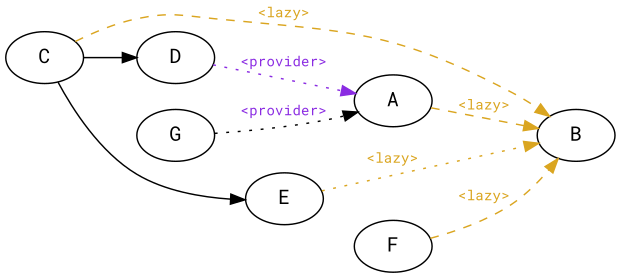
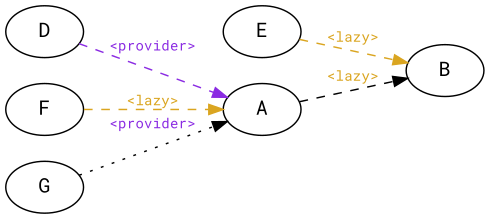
(45, 58) -> none
(277, 78) -> (146, 68)
(478, 117) -> (346, 92)
(423, 169) -> (346, 50)
(495, 214) -> (146, 109)
